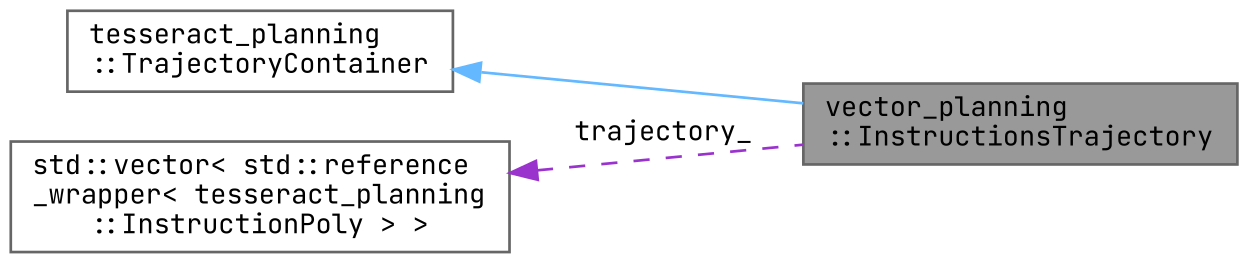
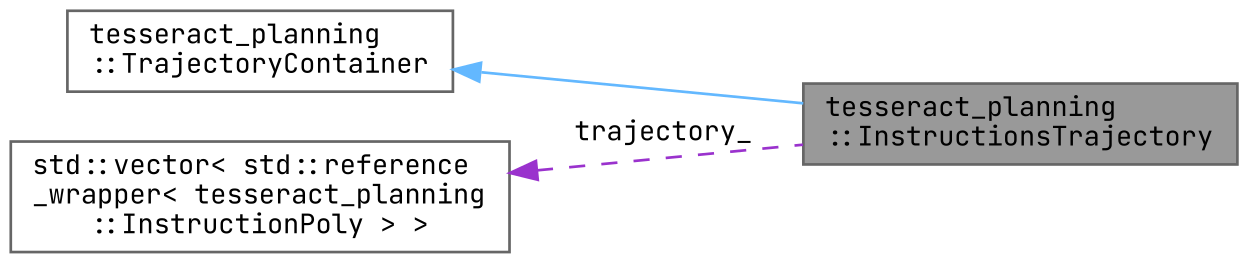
(1020, 124) -> (1020, 124)
